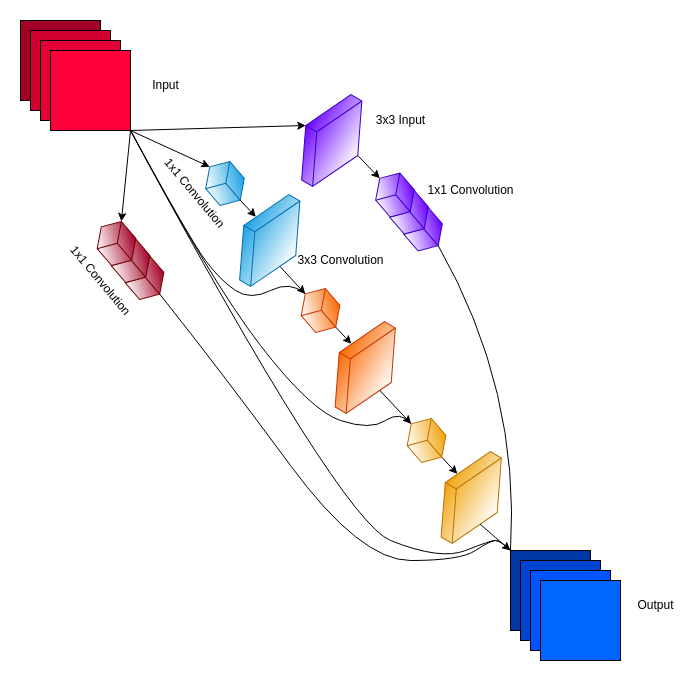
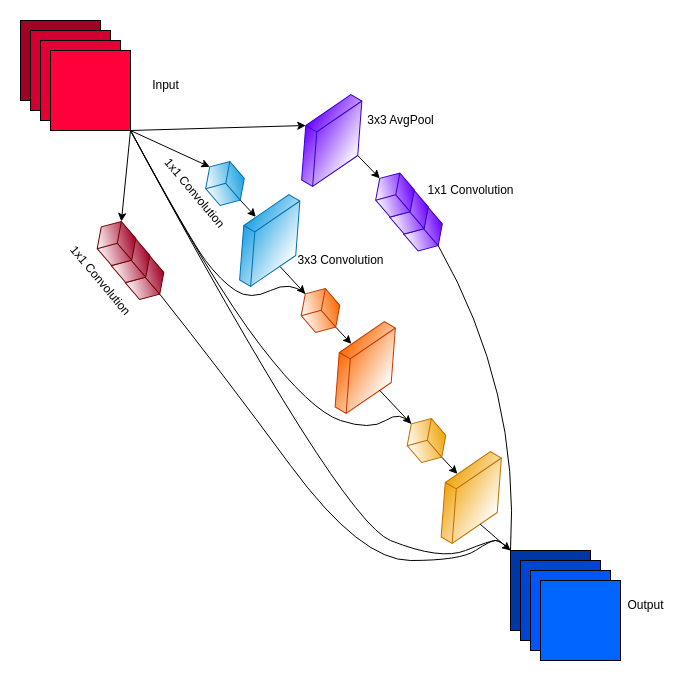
(401, 121) -> (401, 121)
(656, 606) -> (646, 606)
